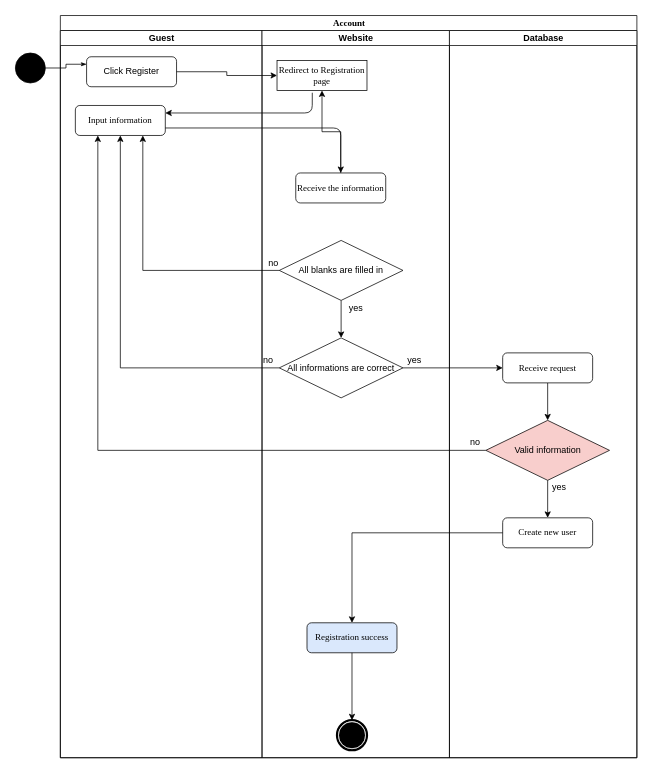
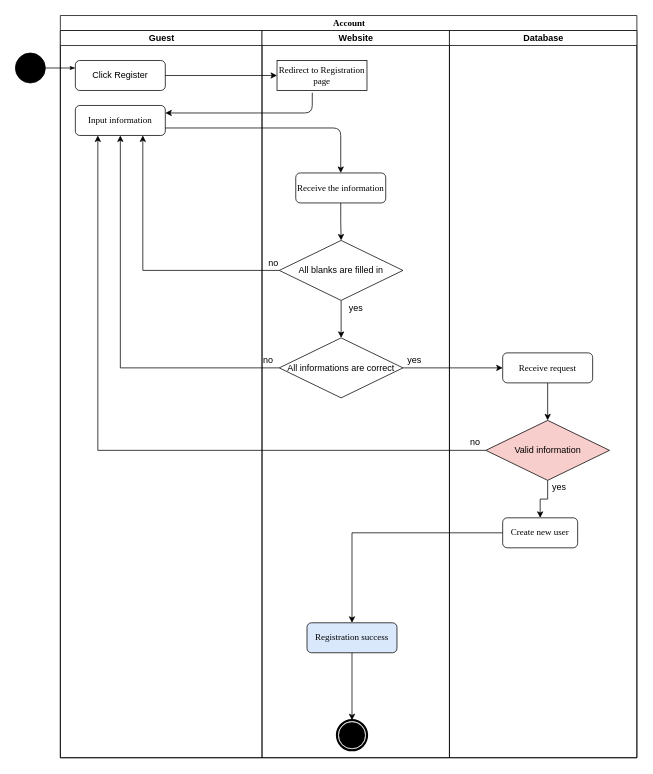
(132, 72) -> (120, 75)
(328, 132) -> (341, 219)
(548, 533) -> (540, 533)
